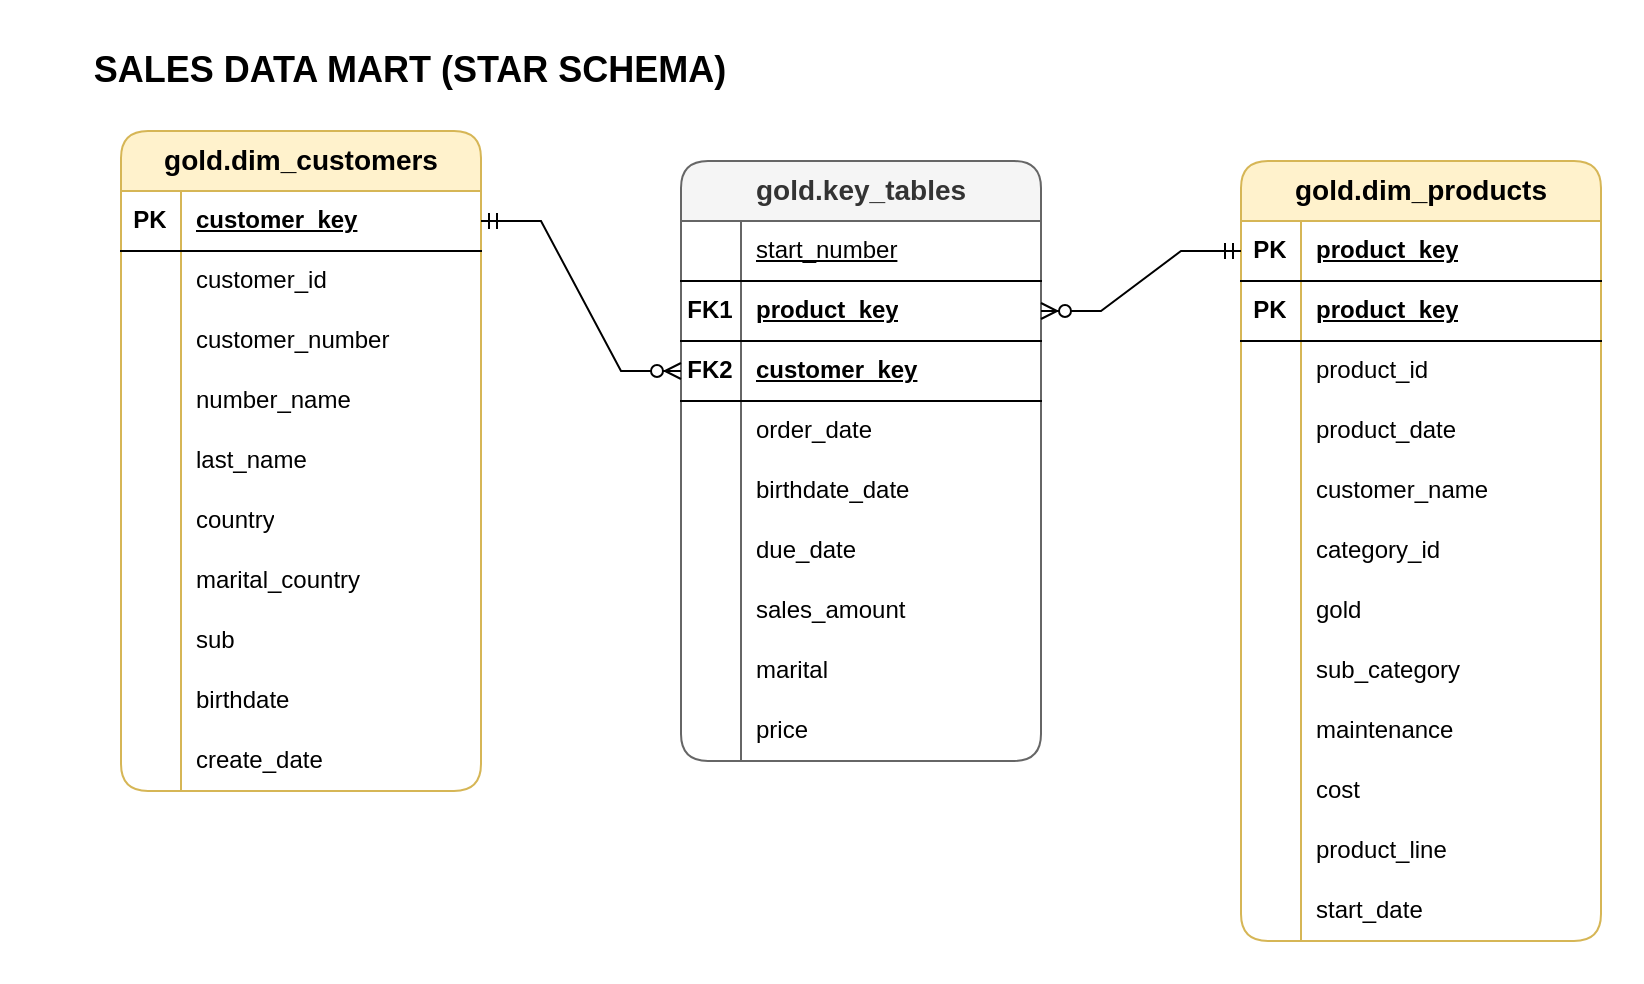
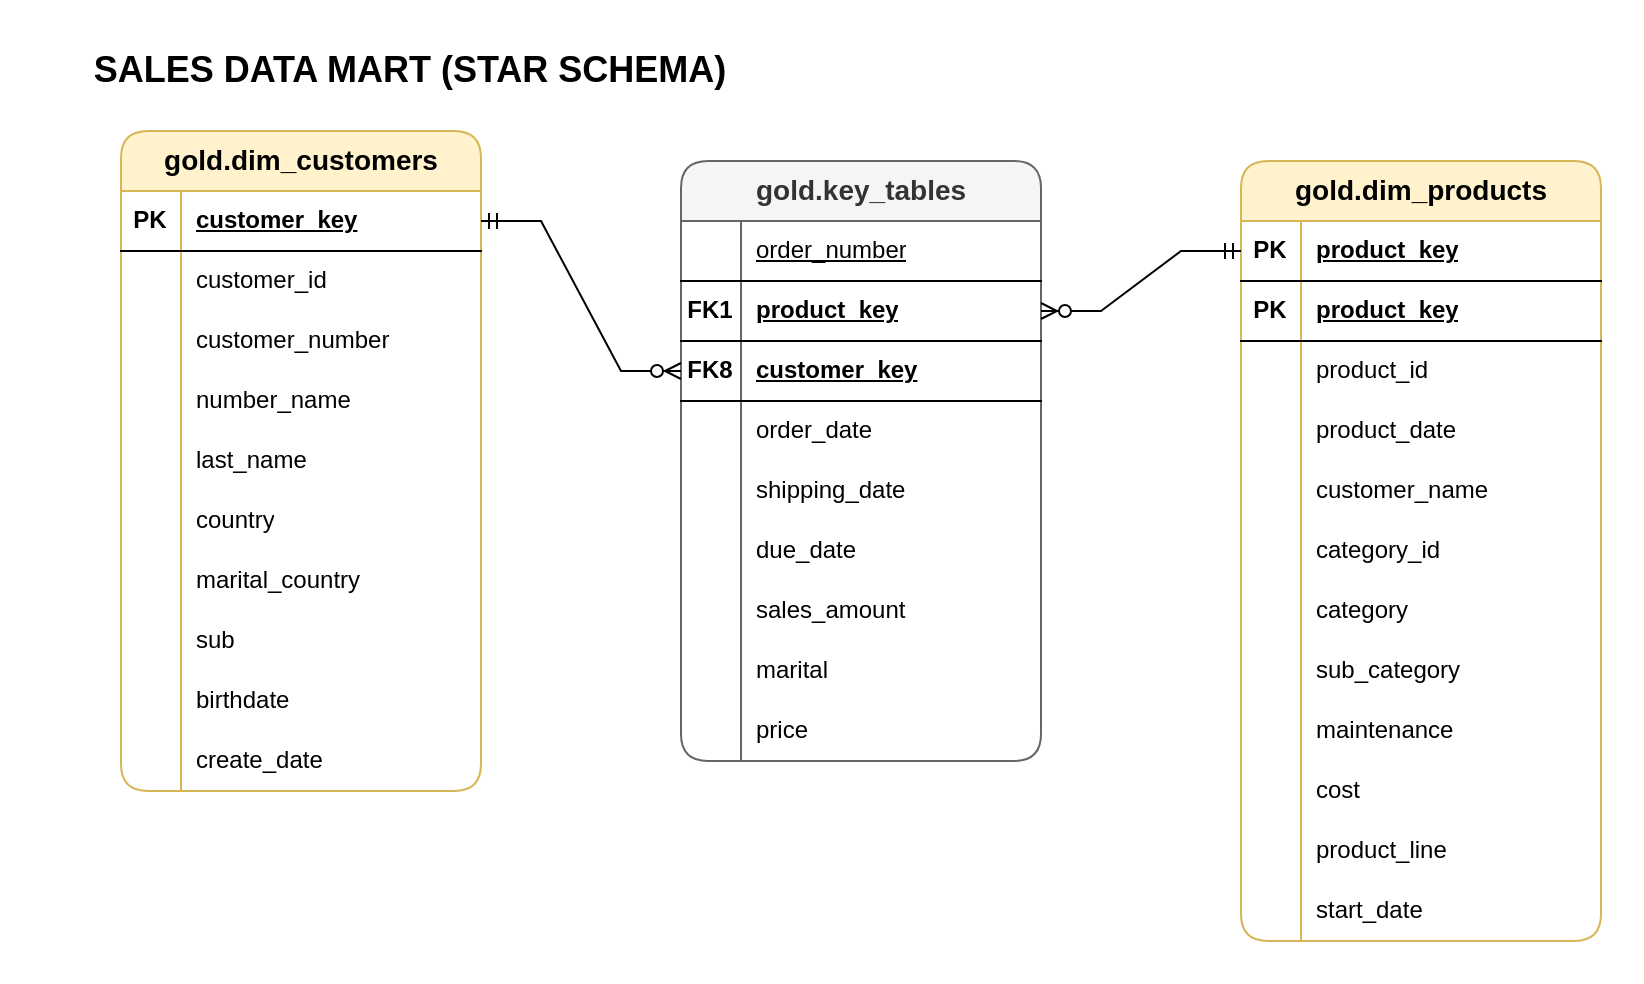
(838, 251) -> (838, 251)
(711, 371) -> (711, 371)
(848, 491) -> (838, 491)
(1341, 611) -> (1371, 611)
